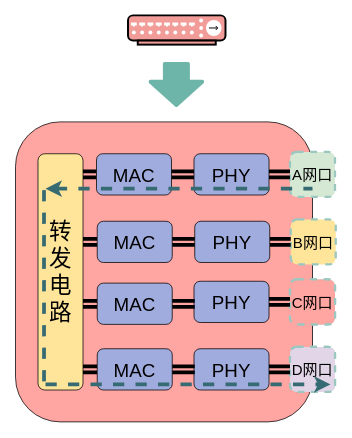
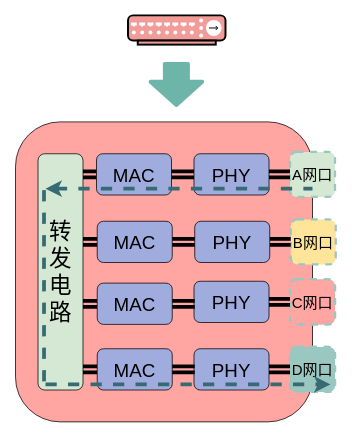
(60, 272) -> (60, 272)
(312, 369) -> (312, 369)
